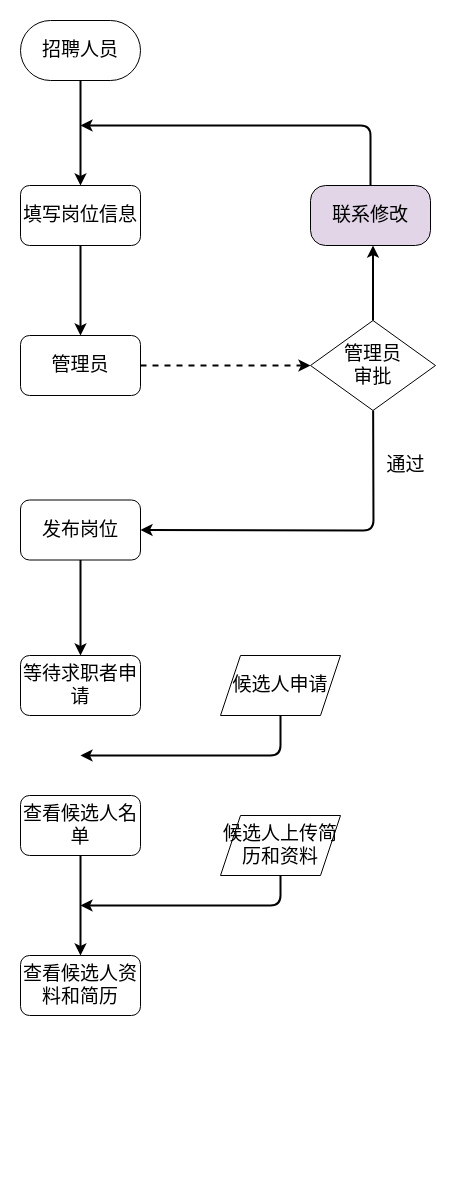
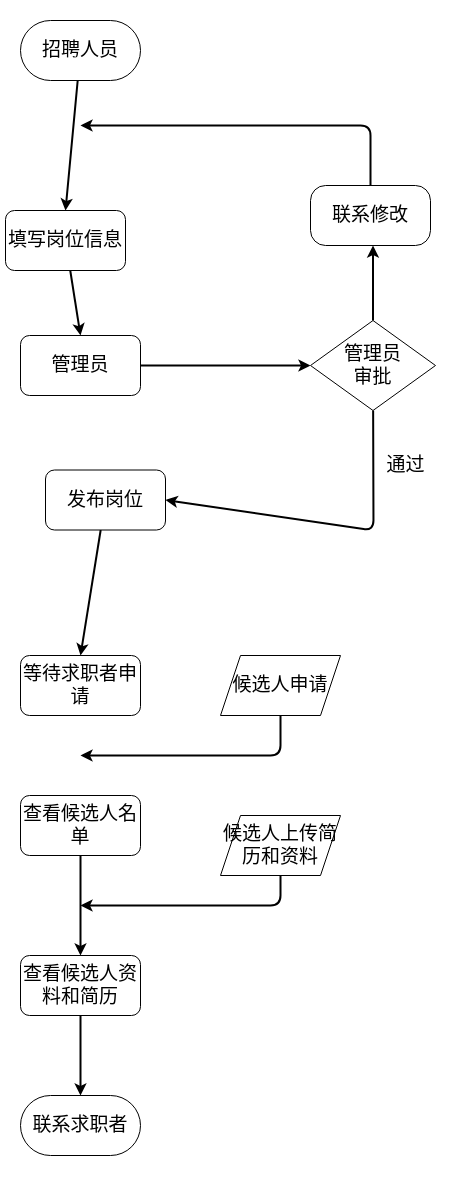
(81, 216) -> (66, 241)
(371, 216) -> (371, 216)
(221, 366) -> (221, 366)
(81, 530) -> (106, 500)
none -> (81, 1051)
none -> (81, 1126)
